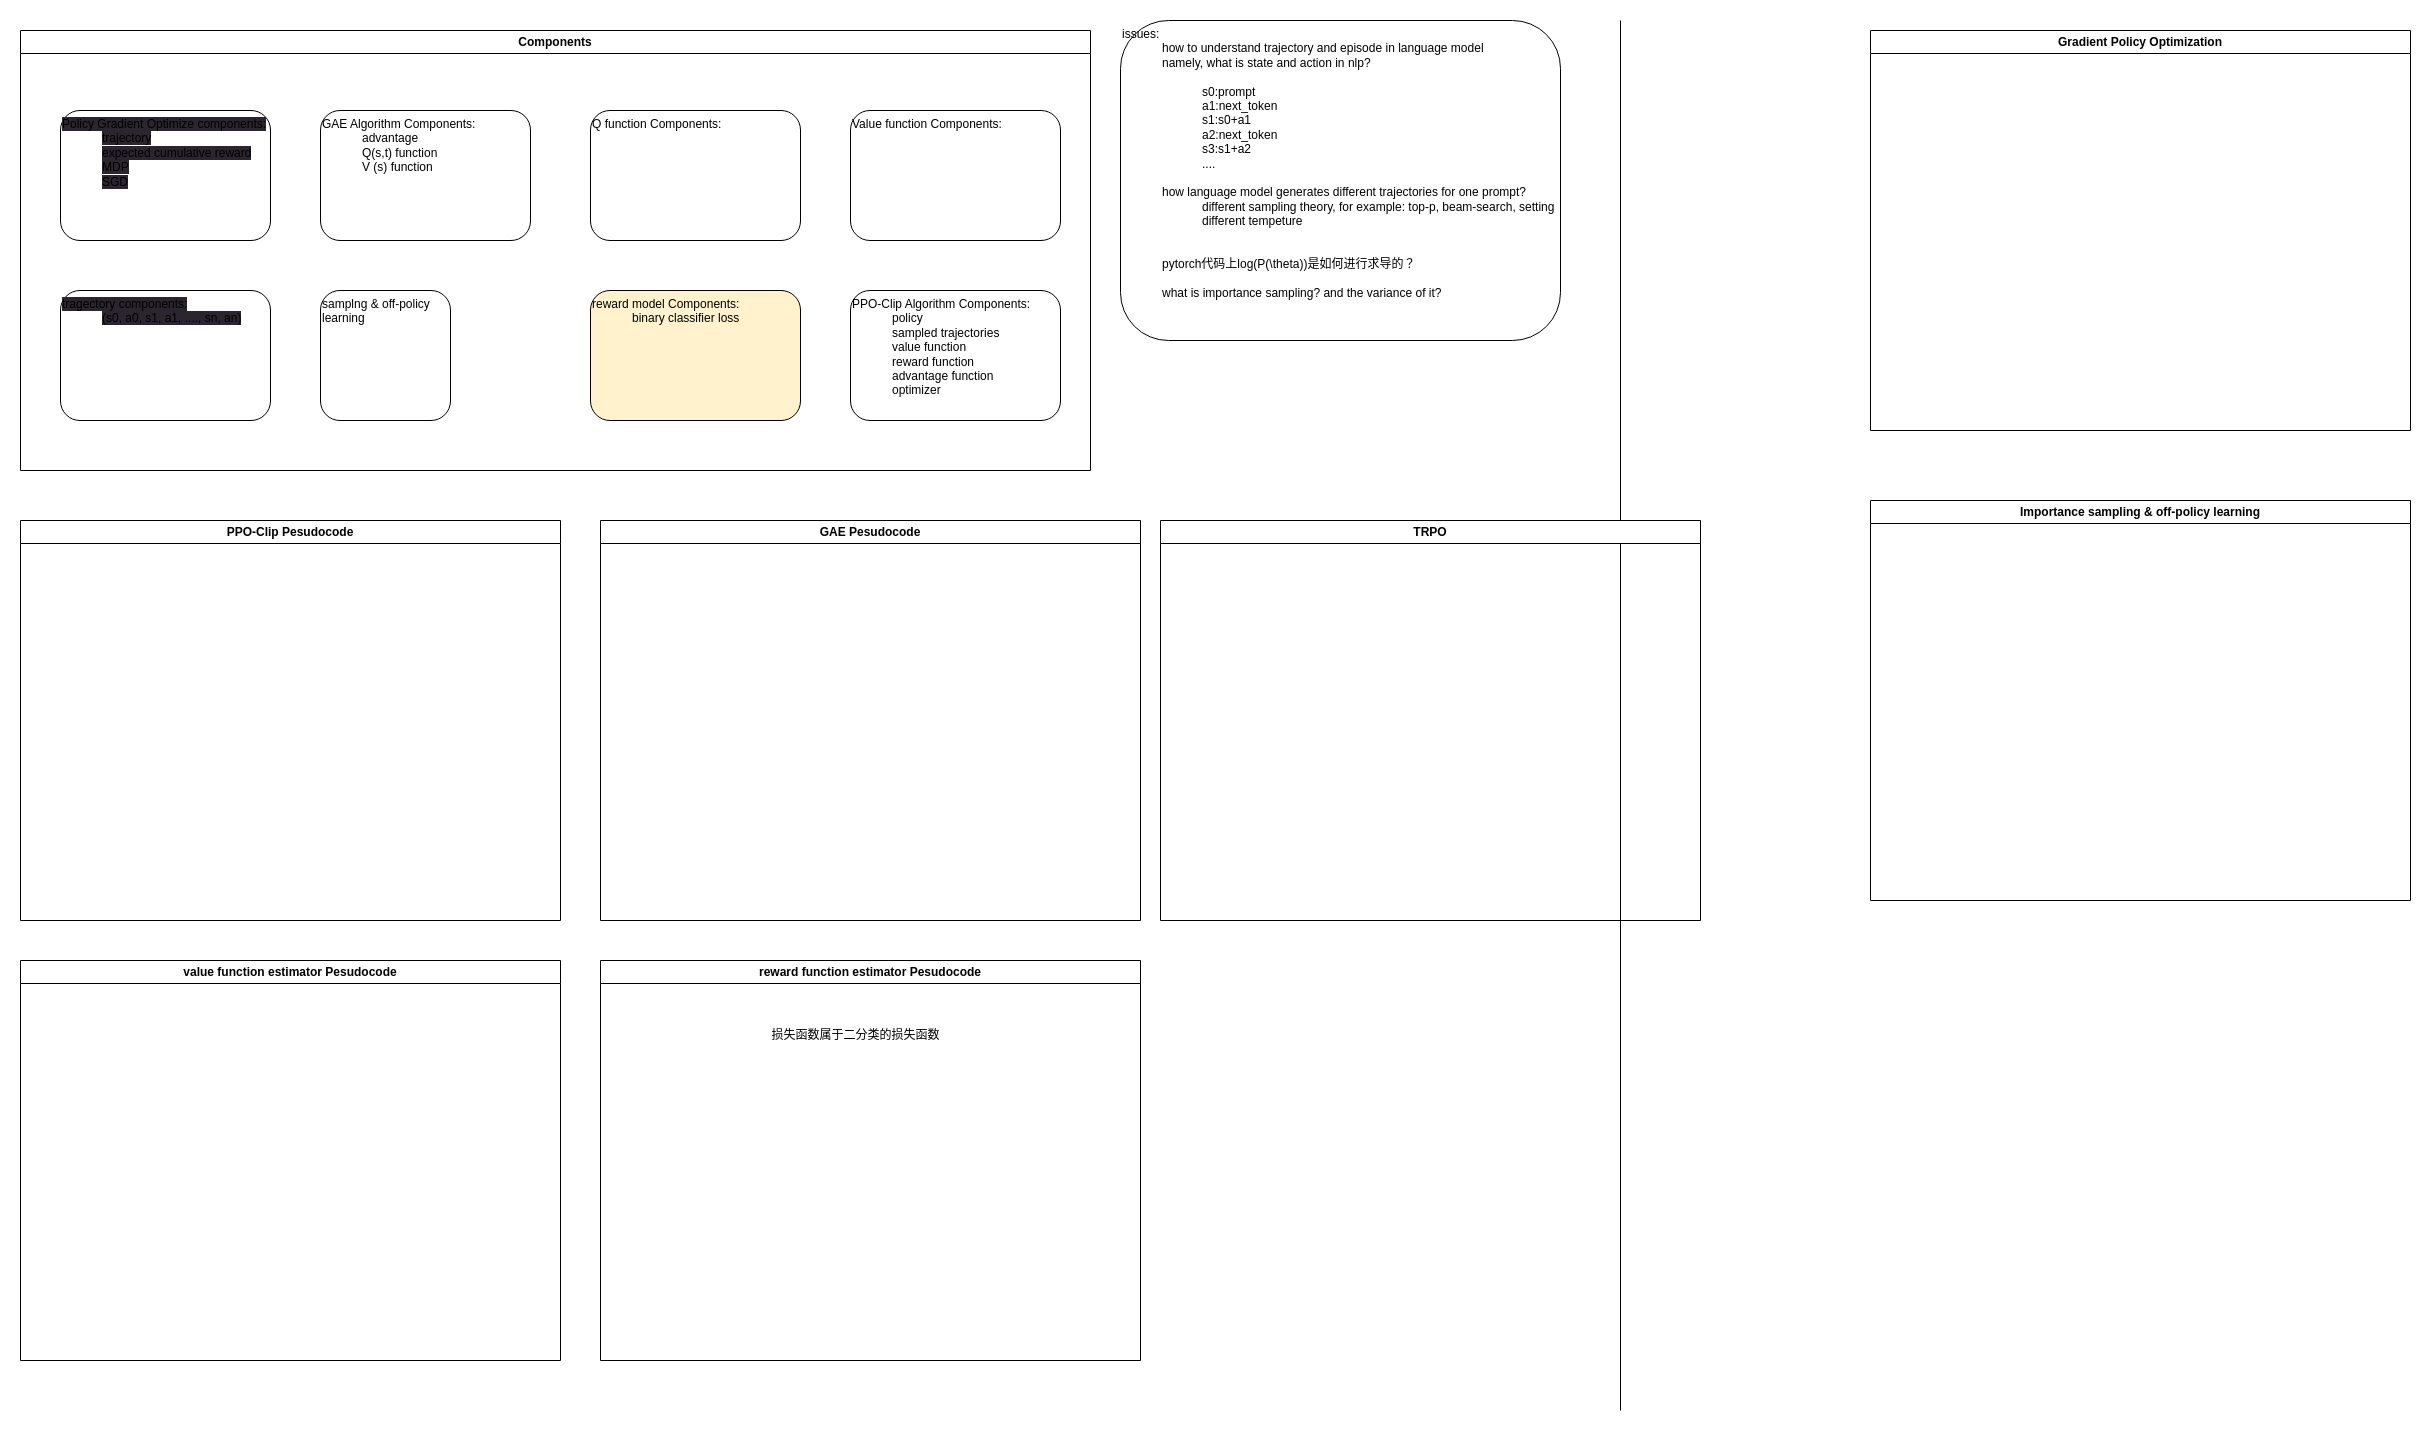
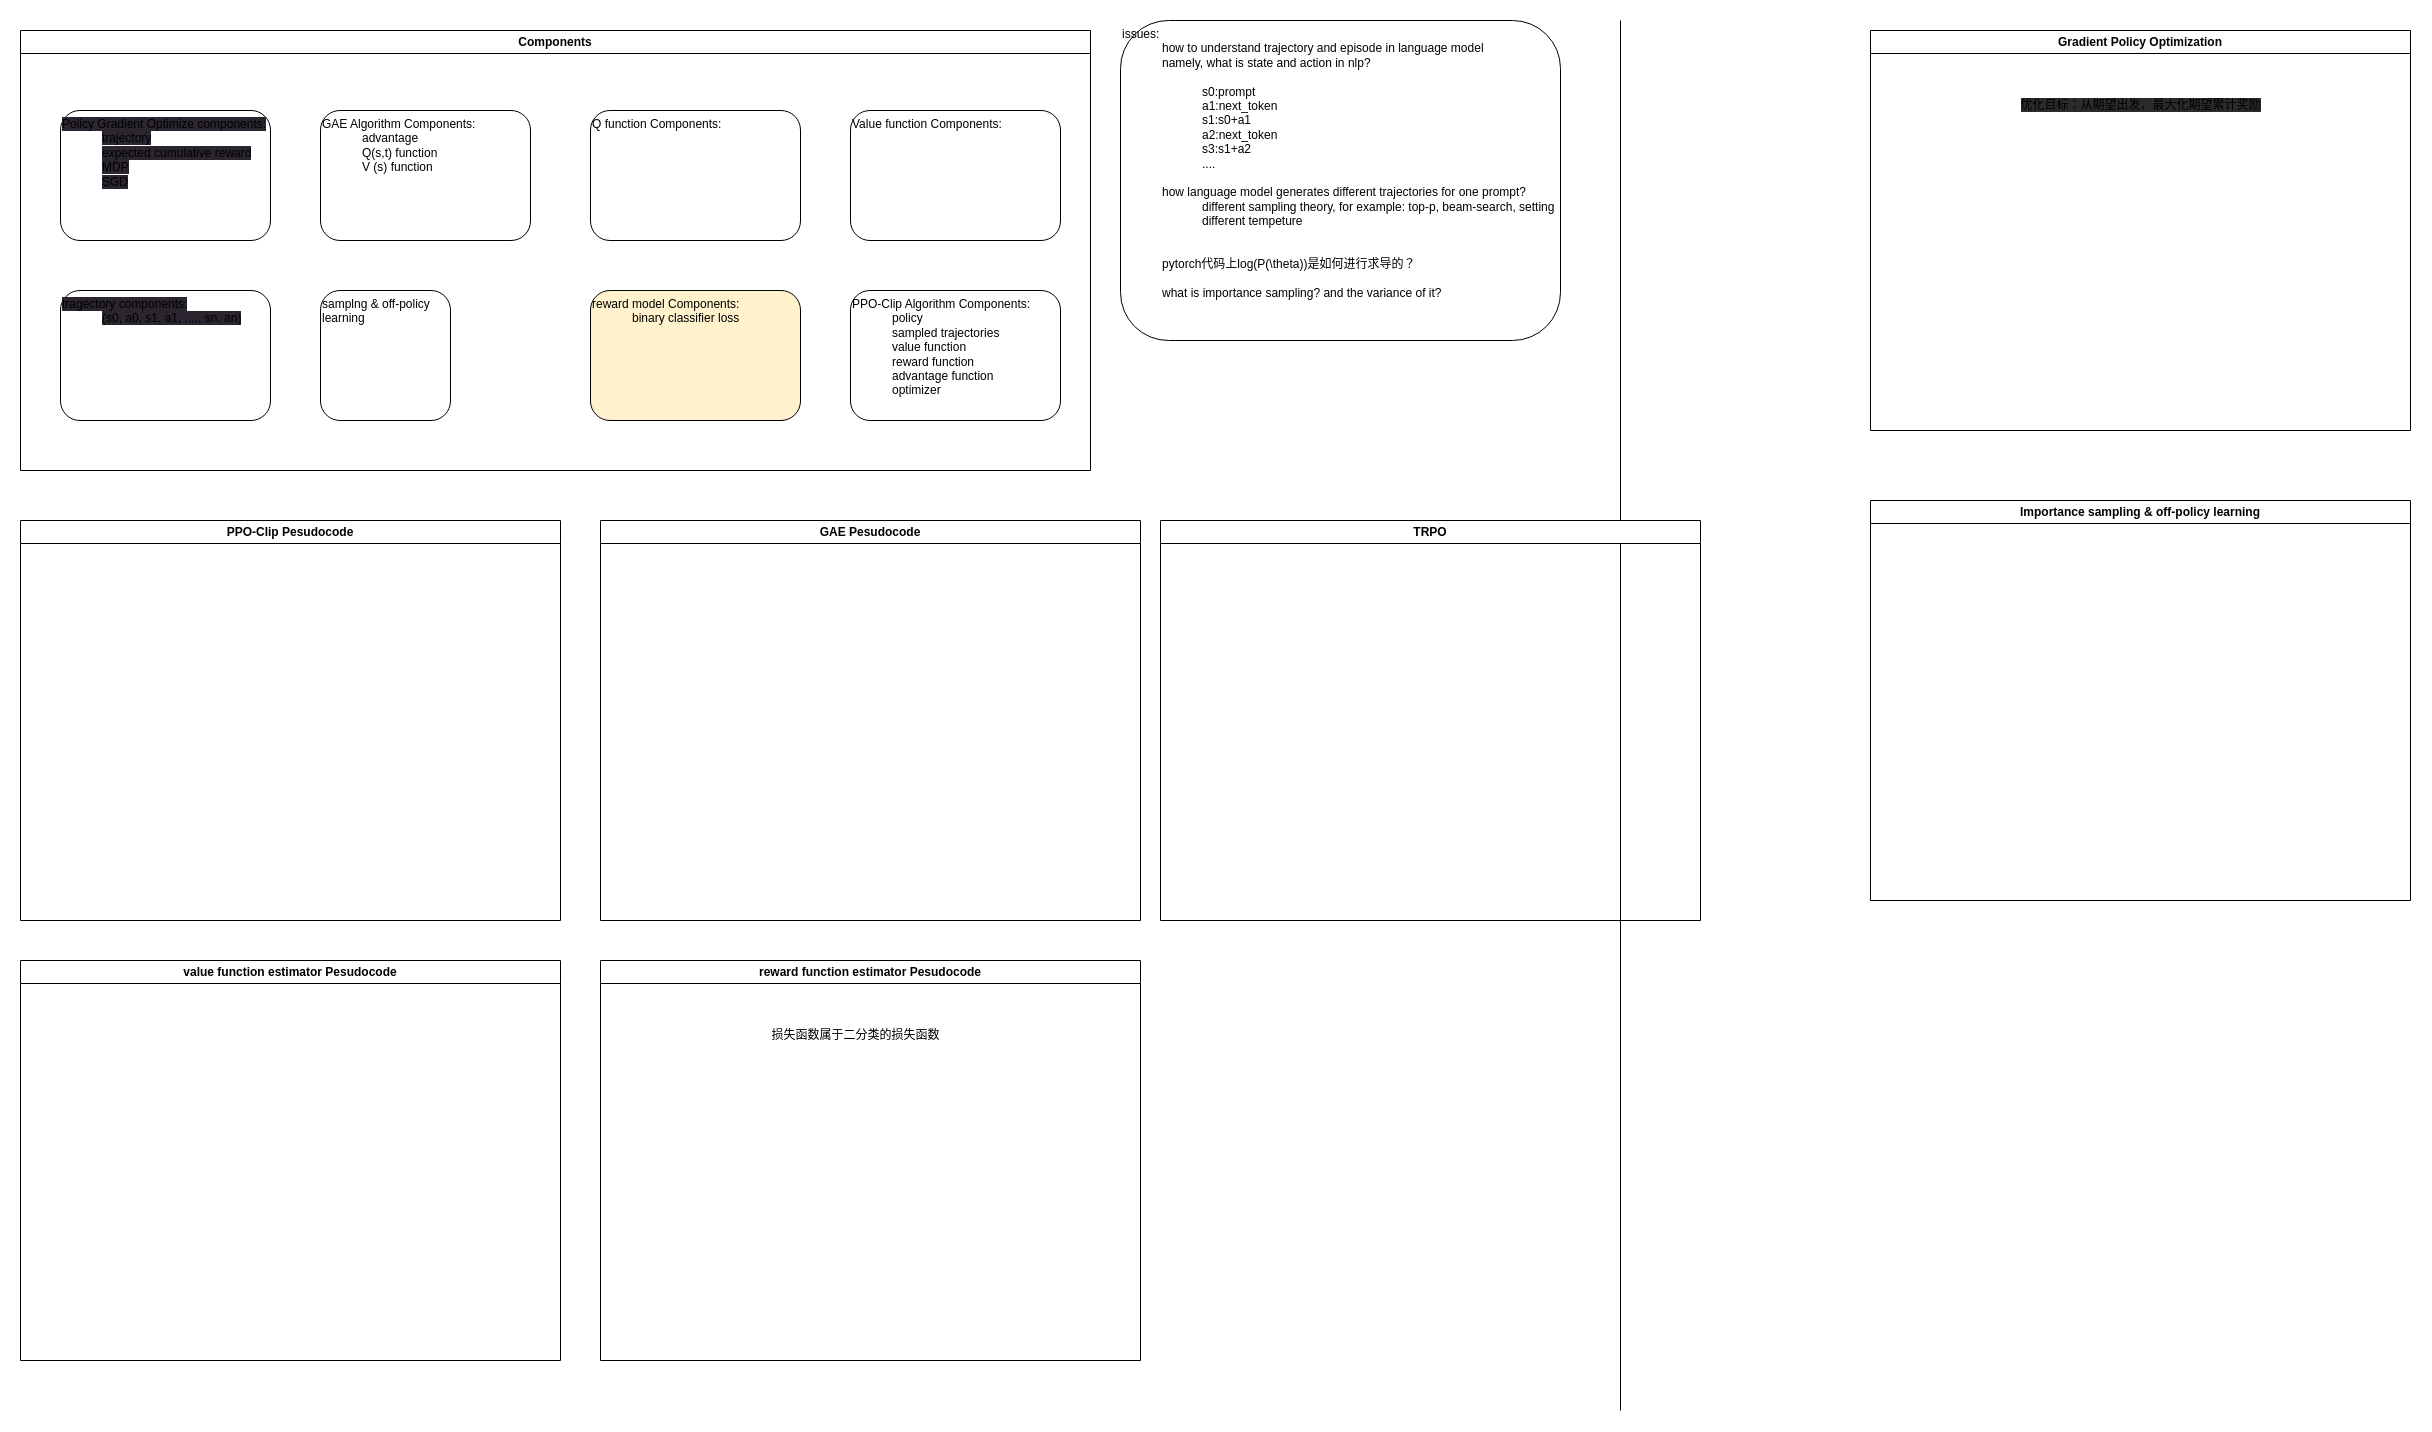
none -> (2141, 106)
